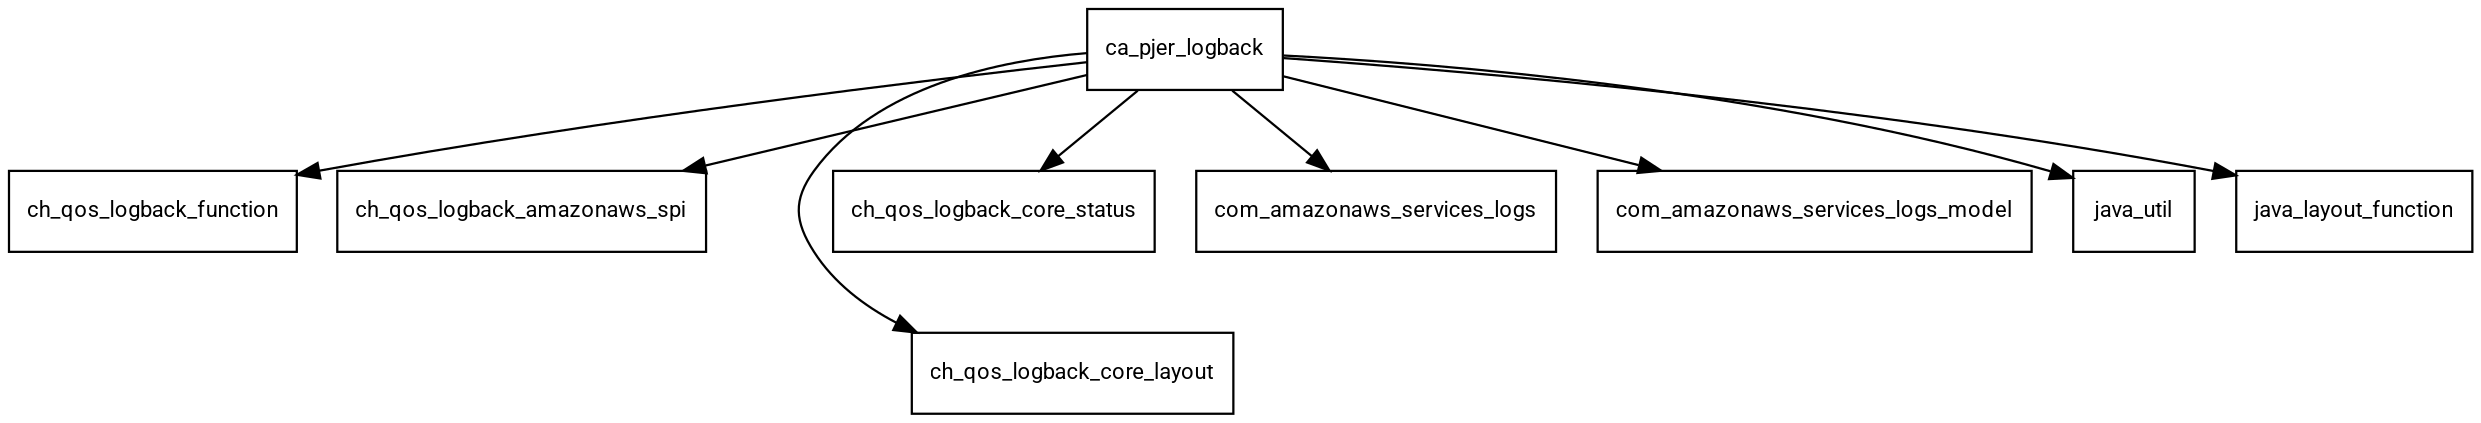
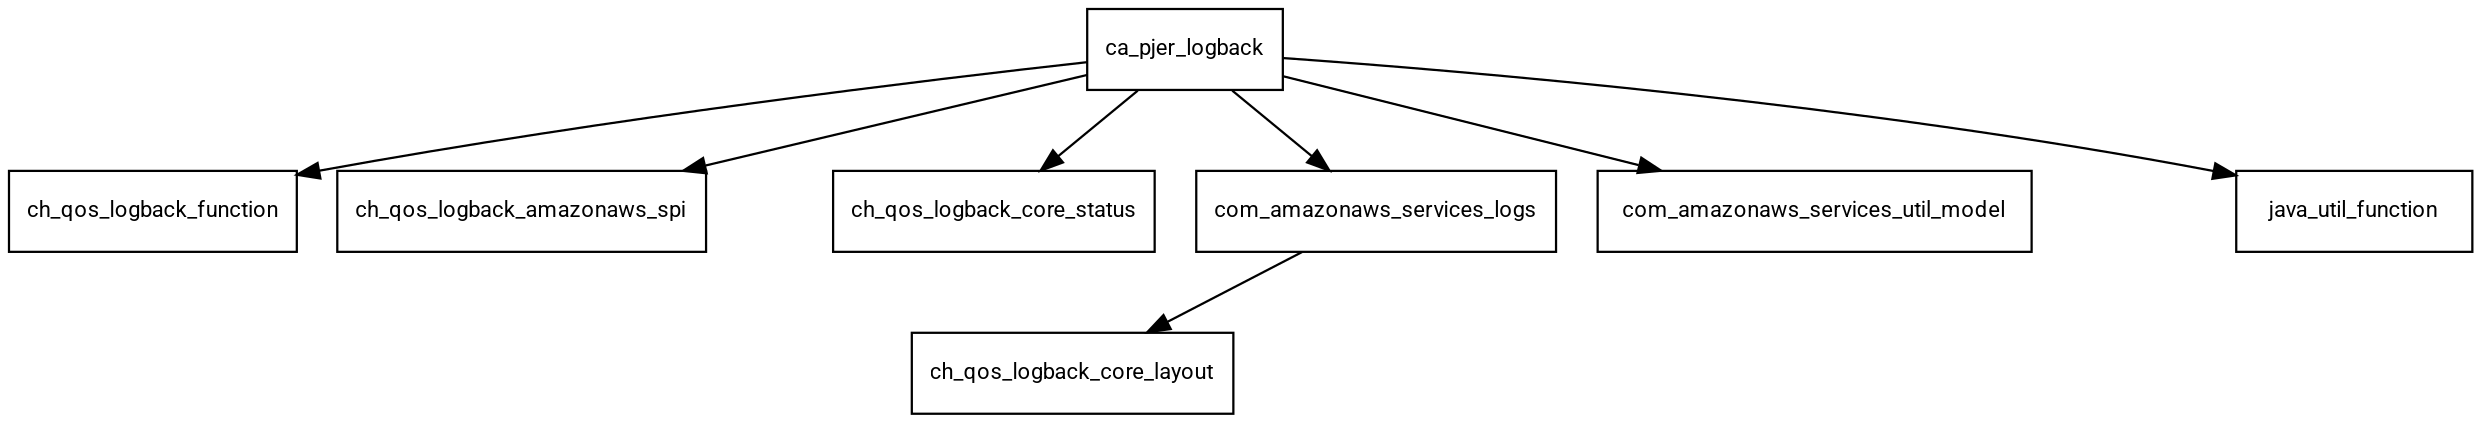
(833, 149) -> (1235, 287)
(1815, 211) -> (1815, 211)
(2134, 211) -> none
(2354, 211) -> (2354, 211)
